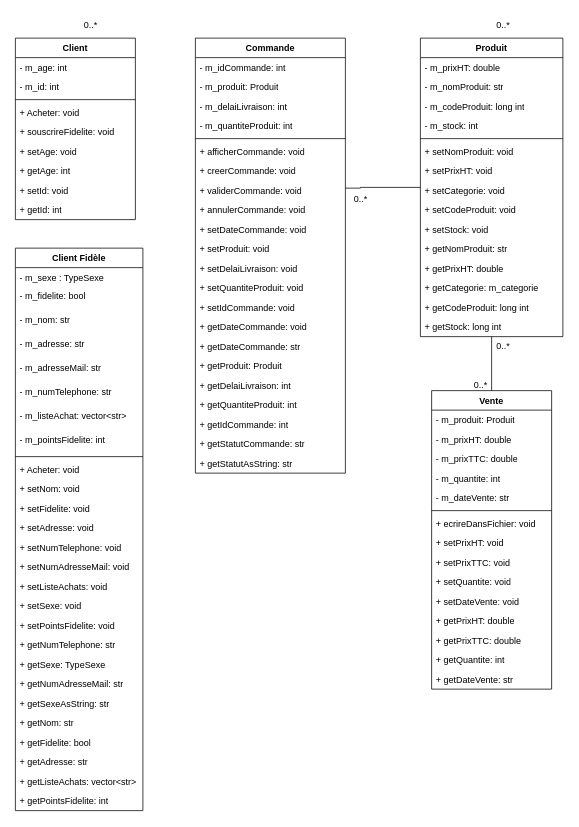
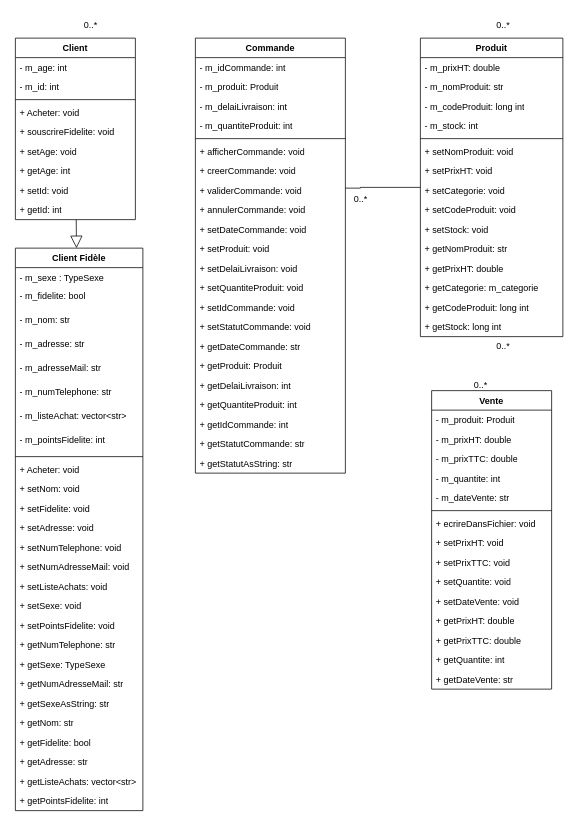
none -> (76, 229)
(253, 328) -> (258, 328)
(492, 364) -> none
